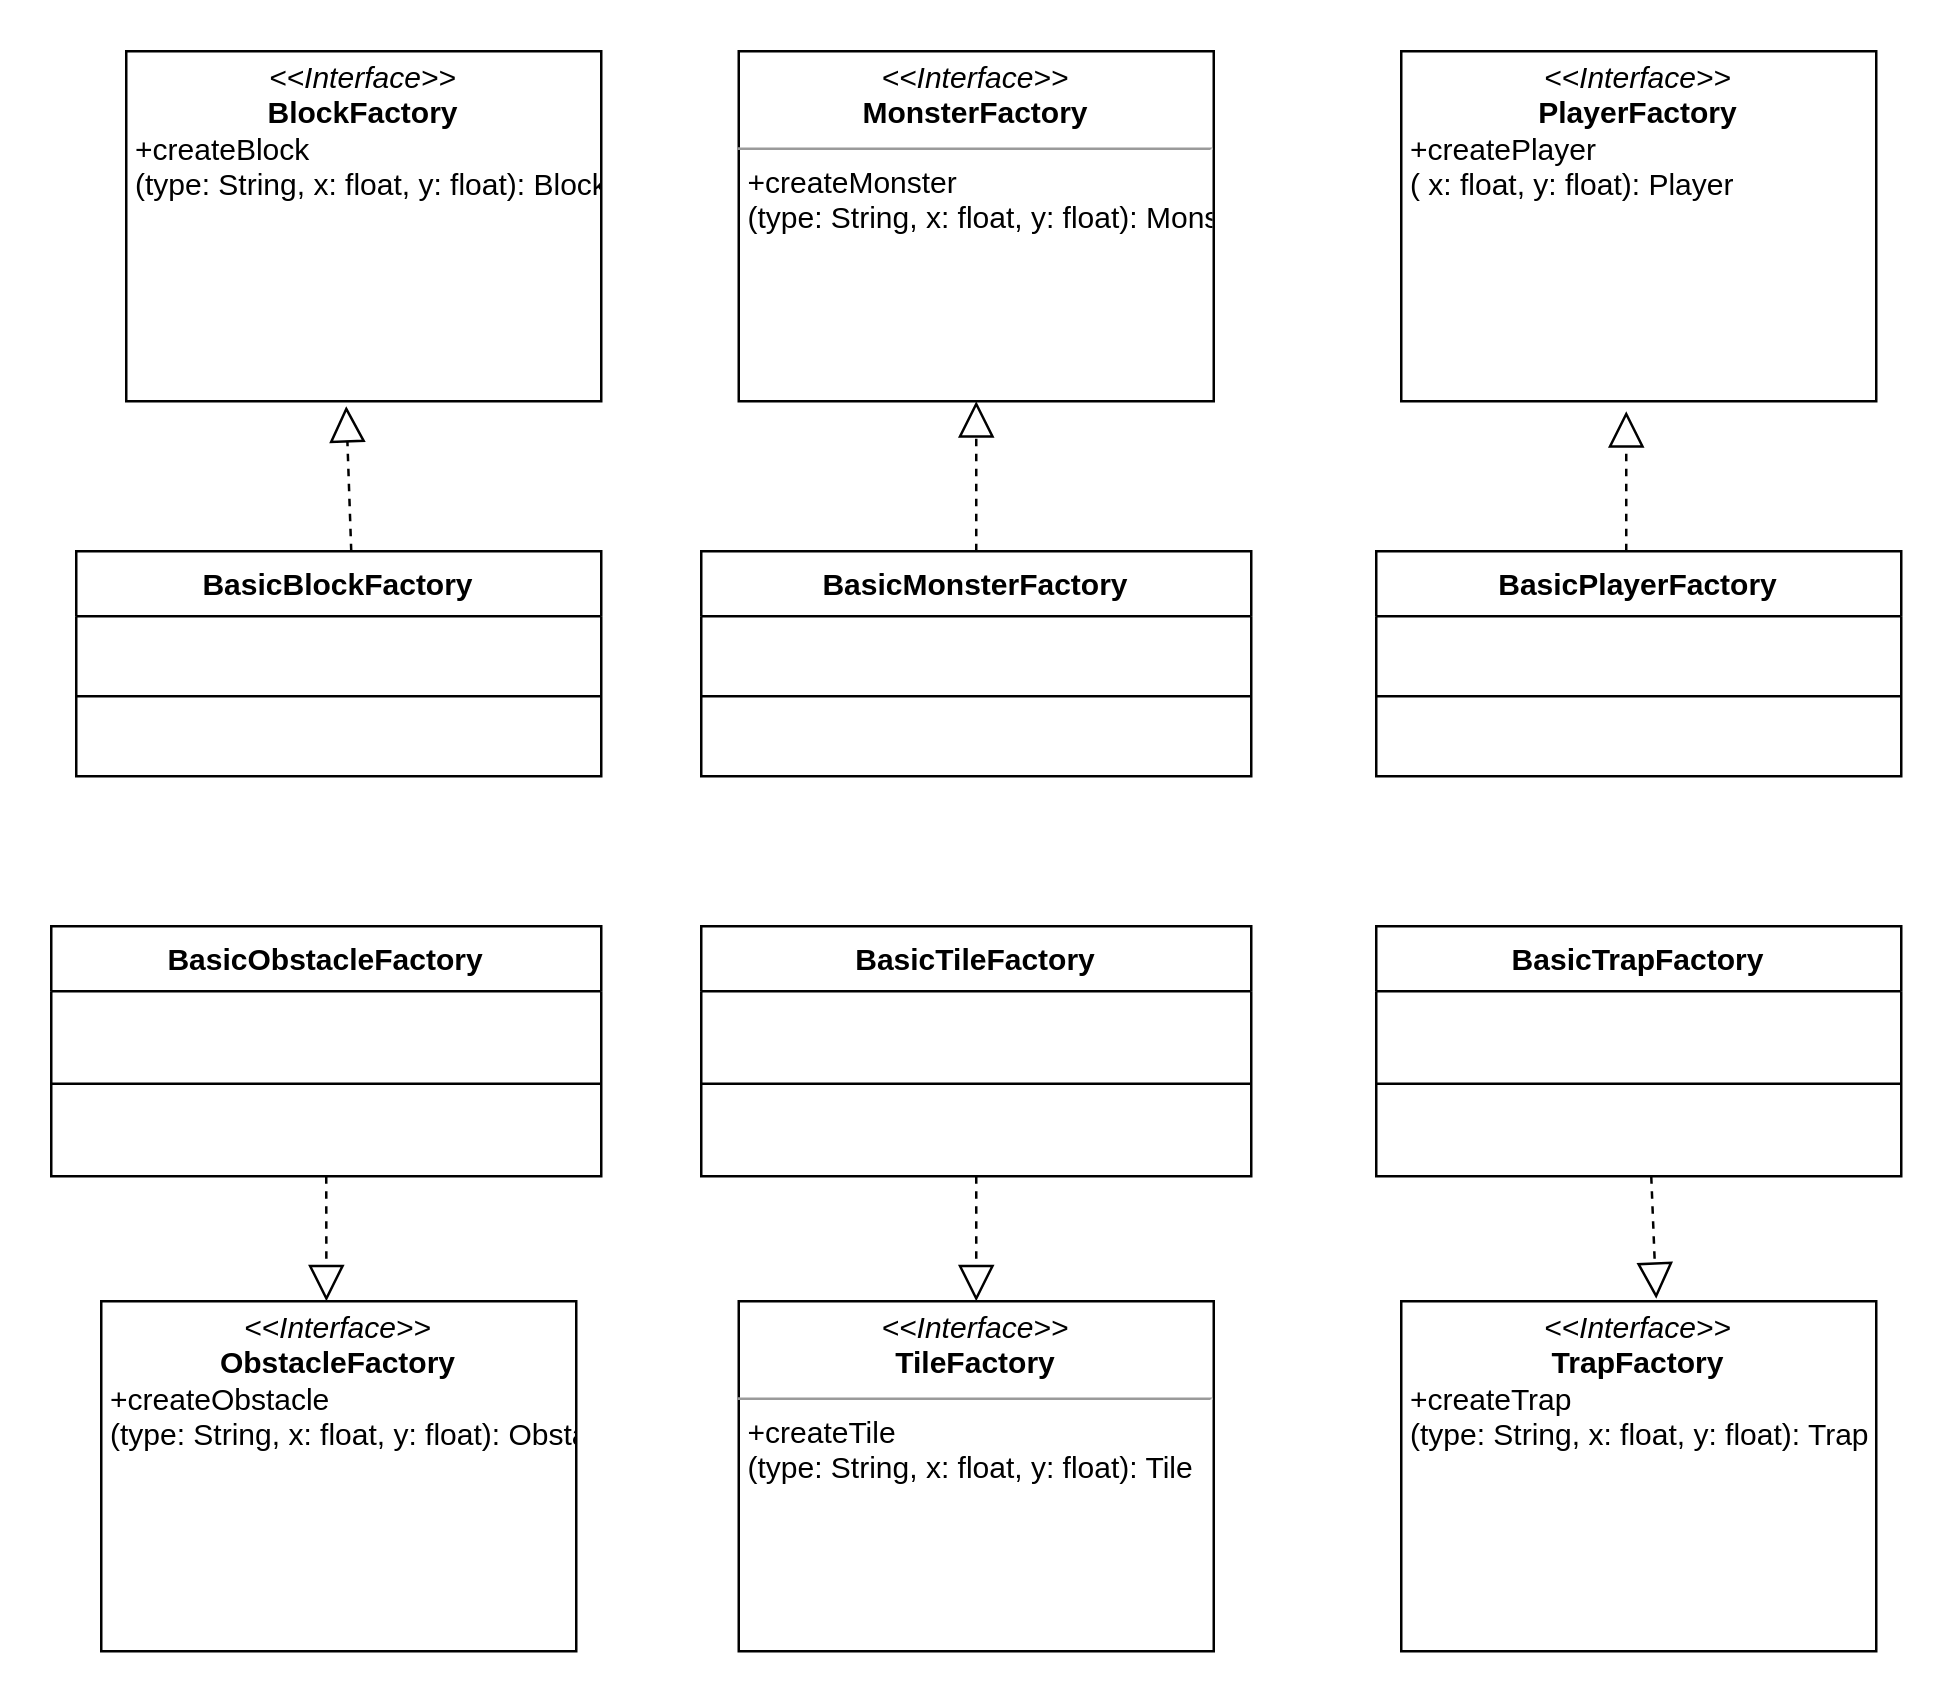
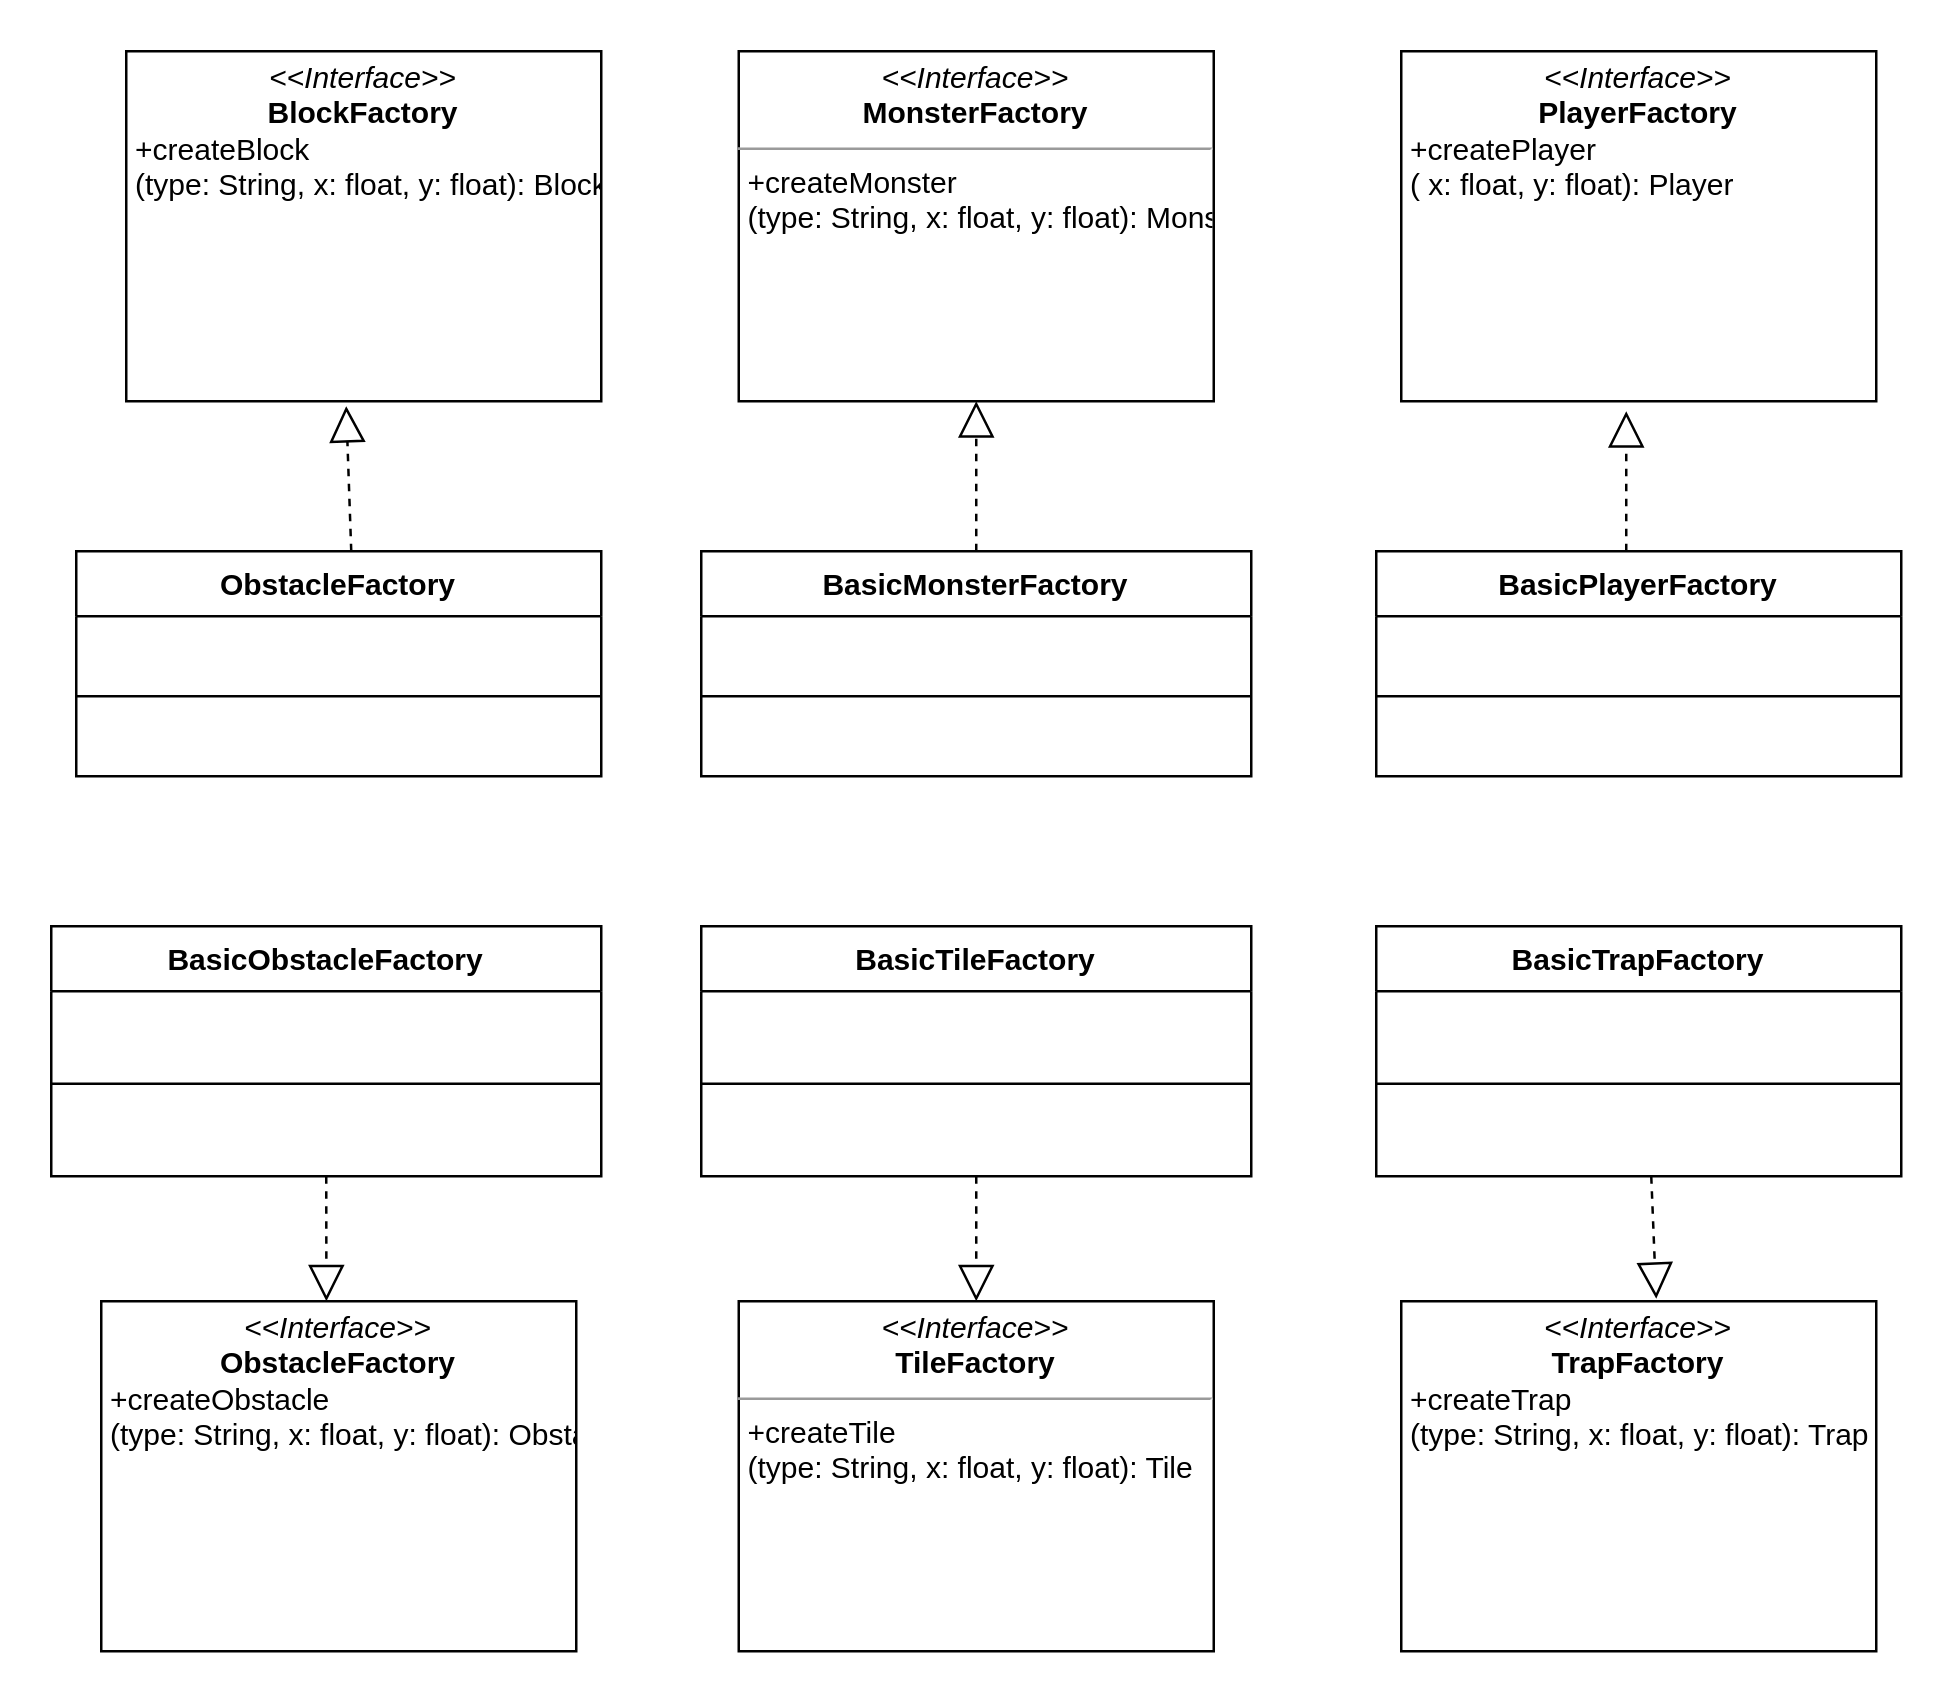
(338, 585) -> (338, 585)
